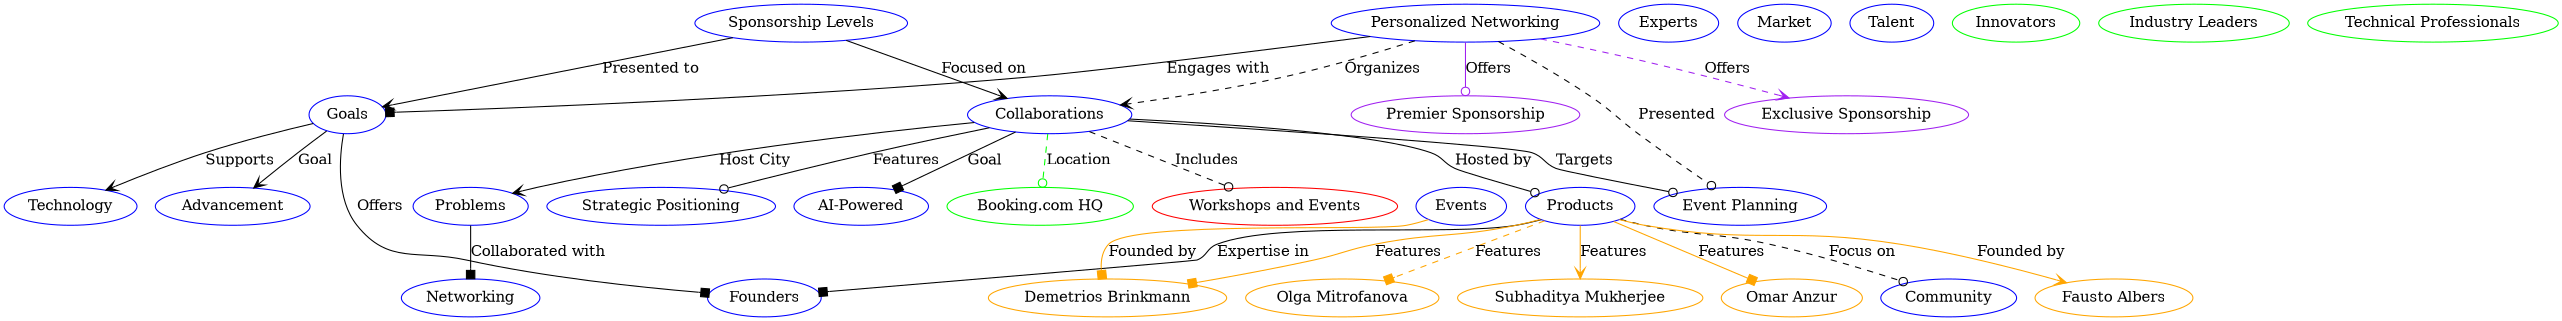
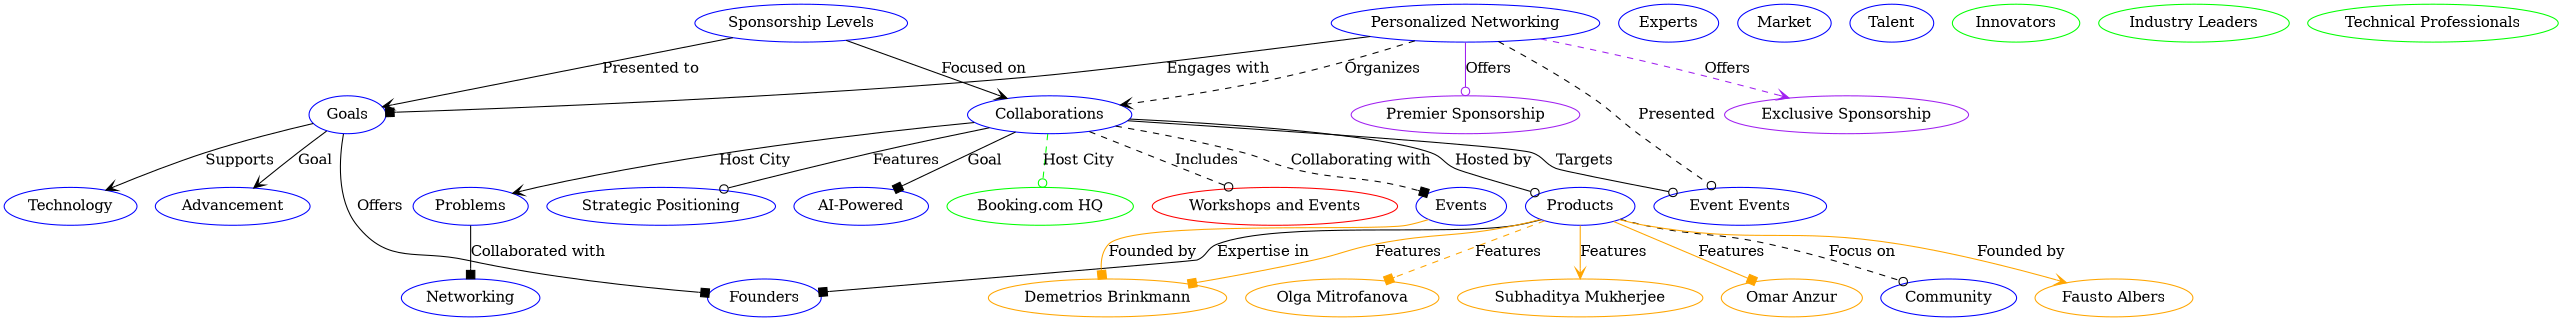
none -> (1266, 160)
(1079, 161) -> (1079, 161)
(1740, 206) -> (1740, 206)
